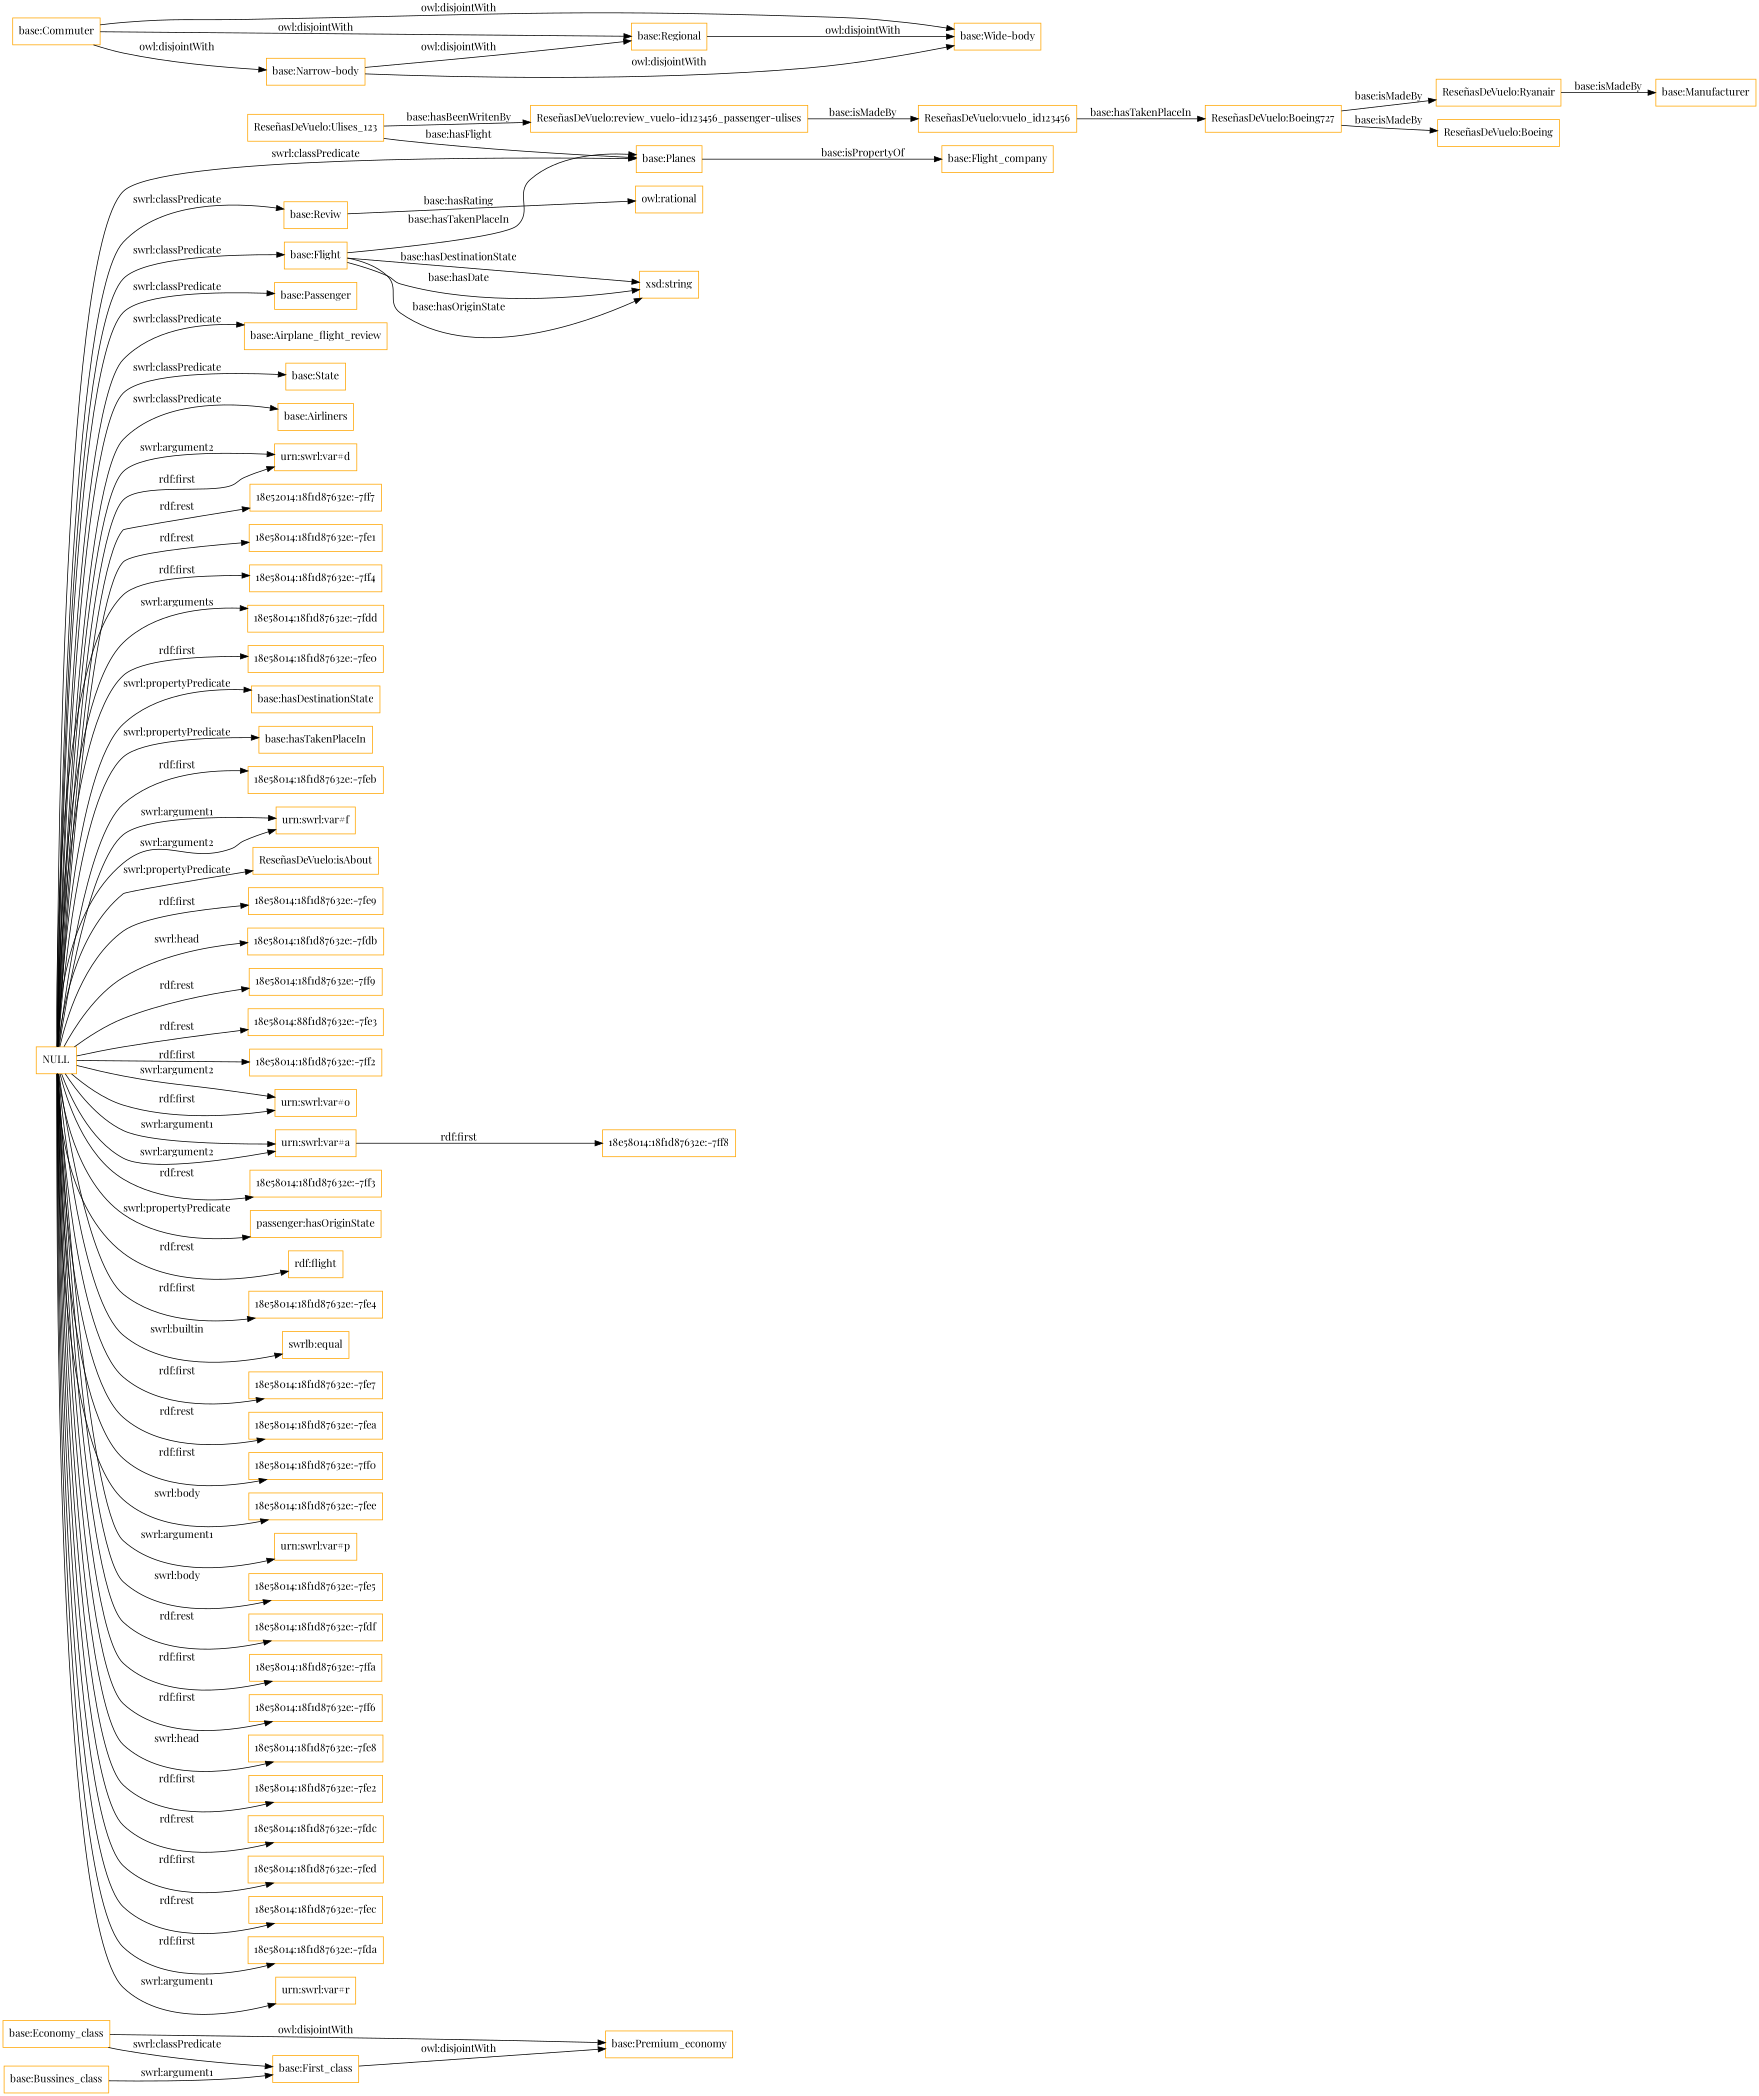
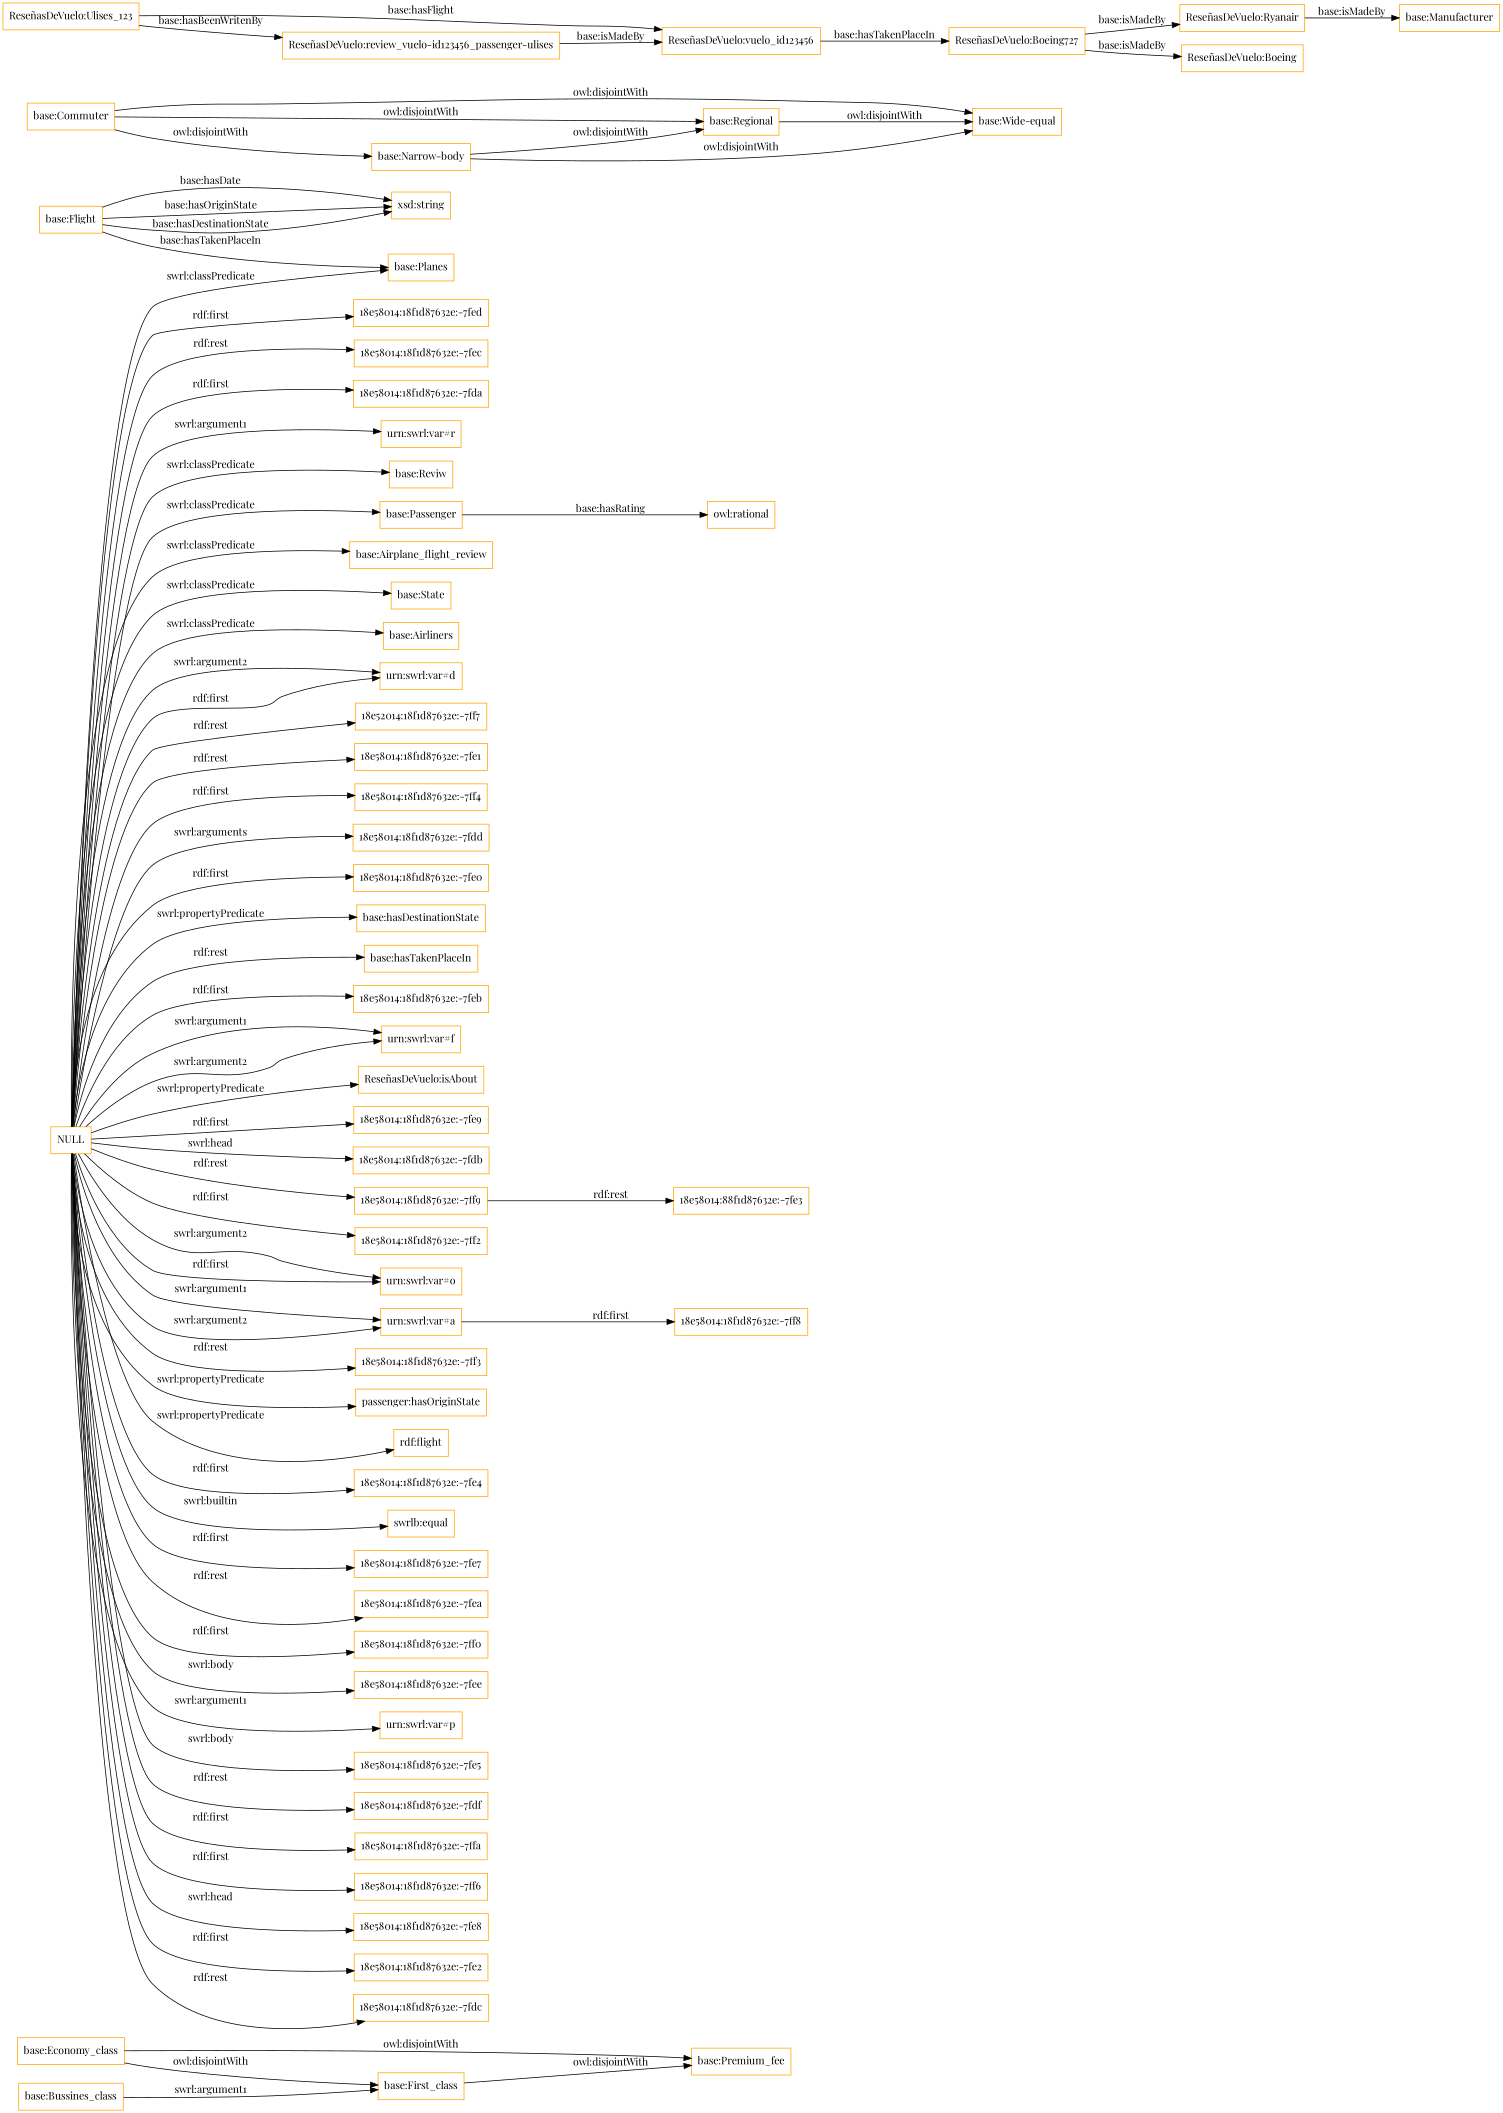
(998, 37) -> (1017, 122)
(506, 150) -> (397, 19)
(998, 159) -> none
(488, 208) -> (581, 515)
(92, 396) -> none
(177, 733) -> (211, 953)
(158, 1041) -> (577, 1201)
(177, 1247) -> (211, 1416)
(669, 2044) -> (741, 2062)
(177, 2045) -> (211, 2062)
